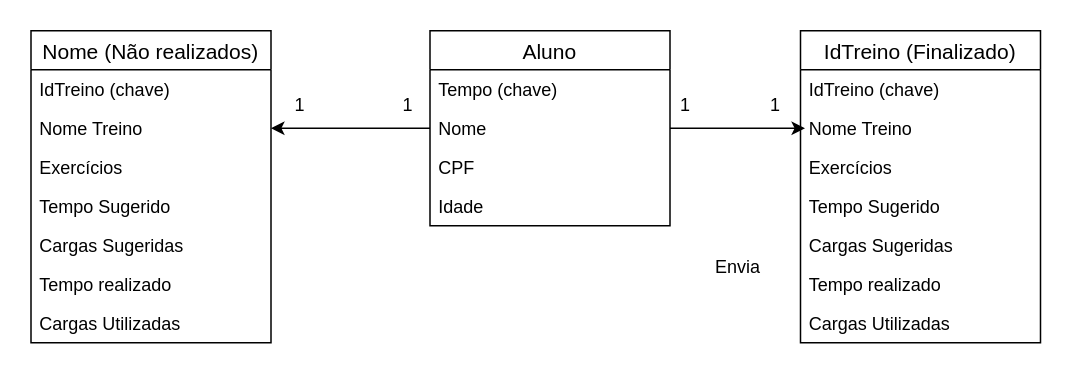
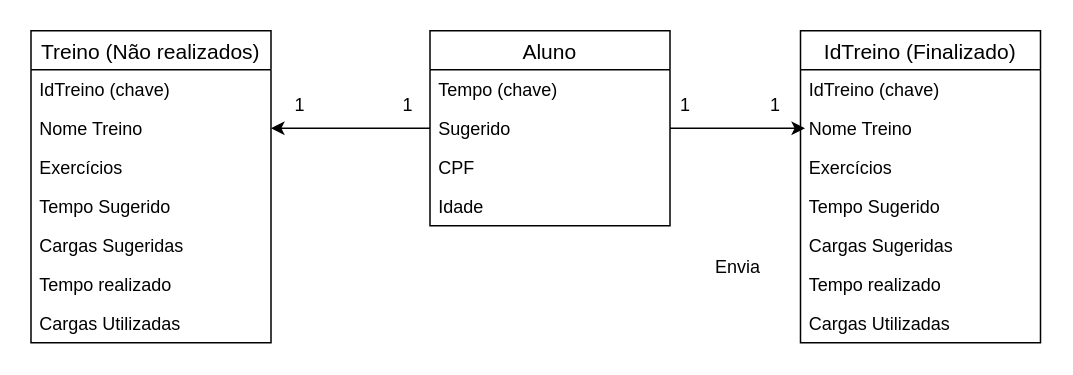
(150, 52) -> (150, 52)
(458, 129) -> (476, 129)
